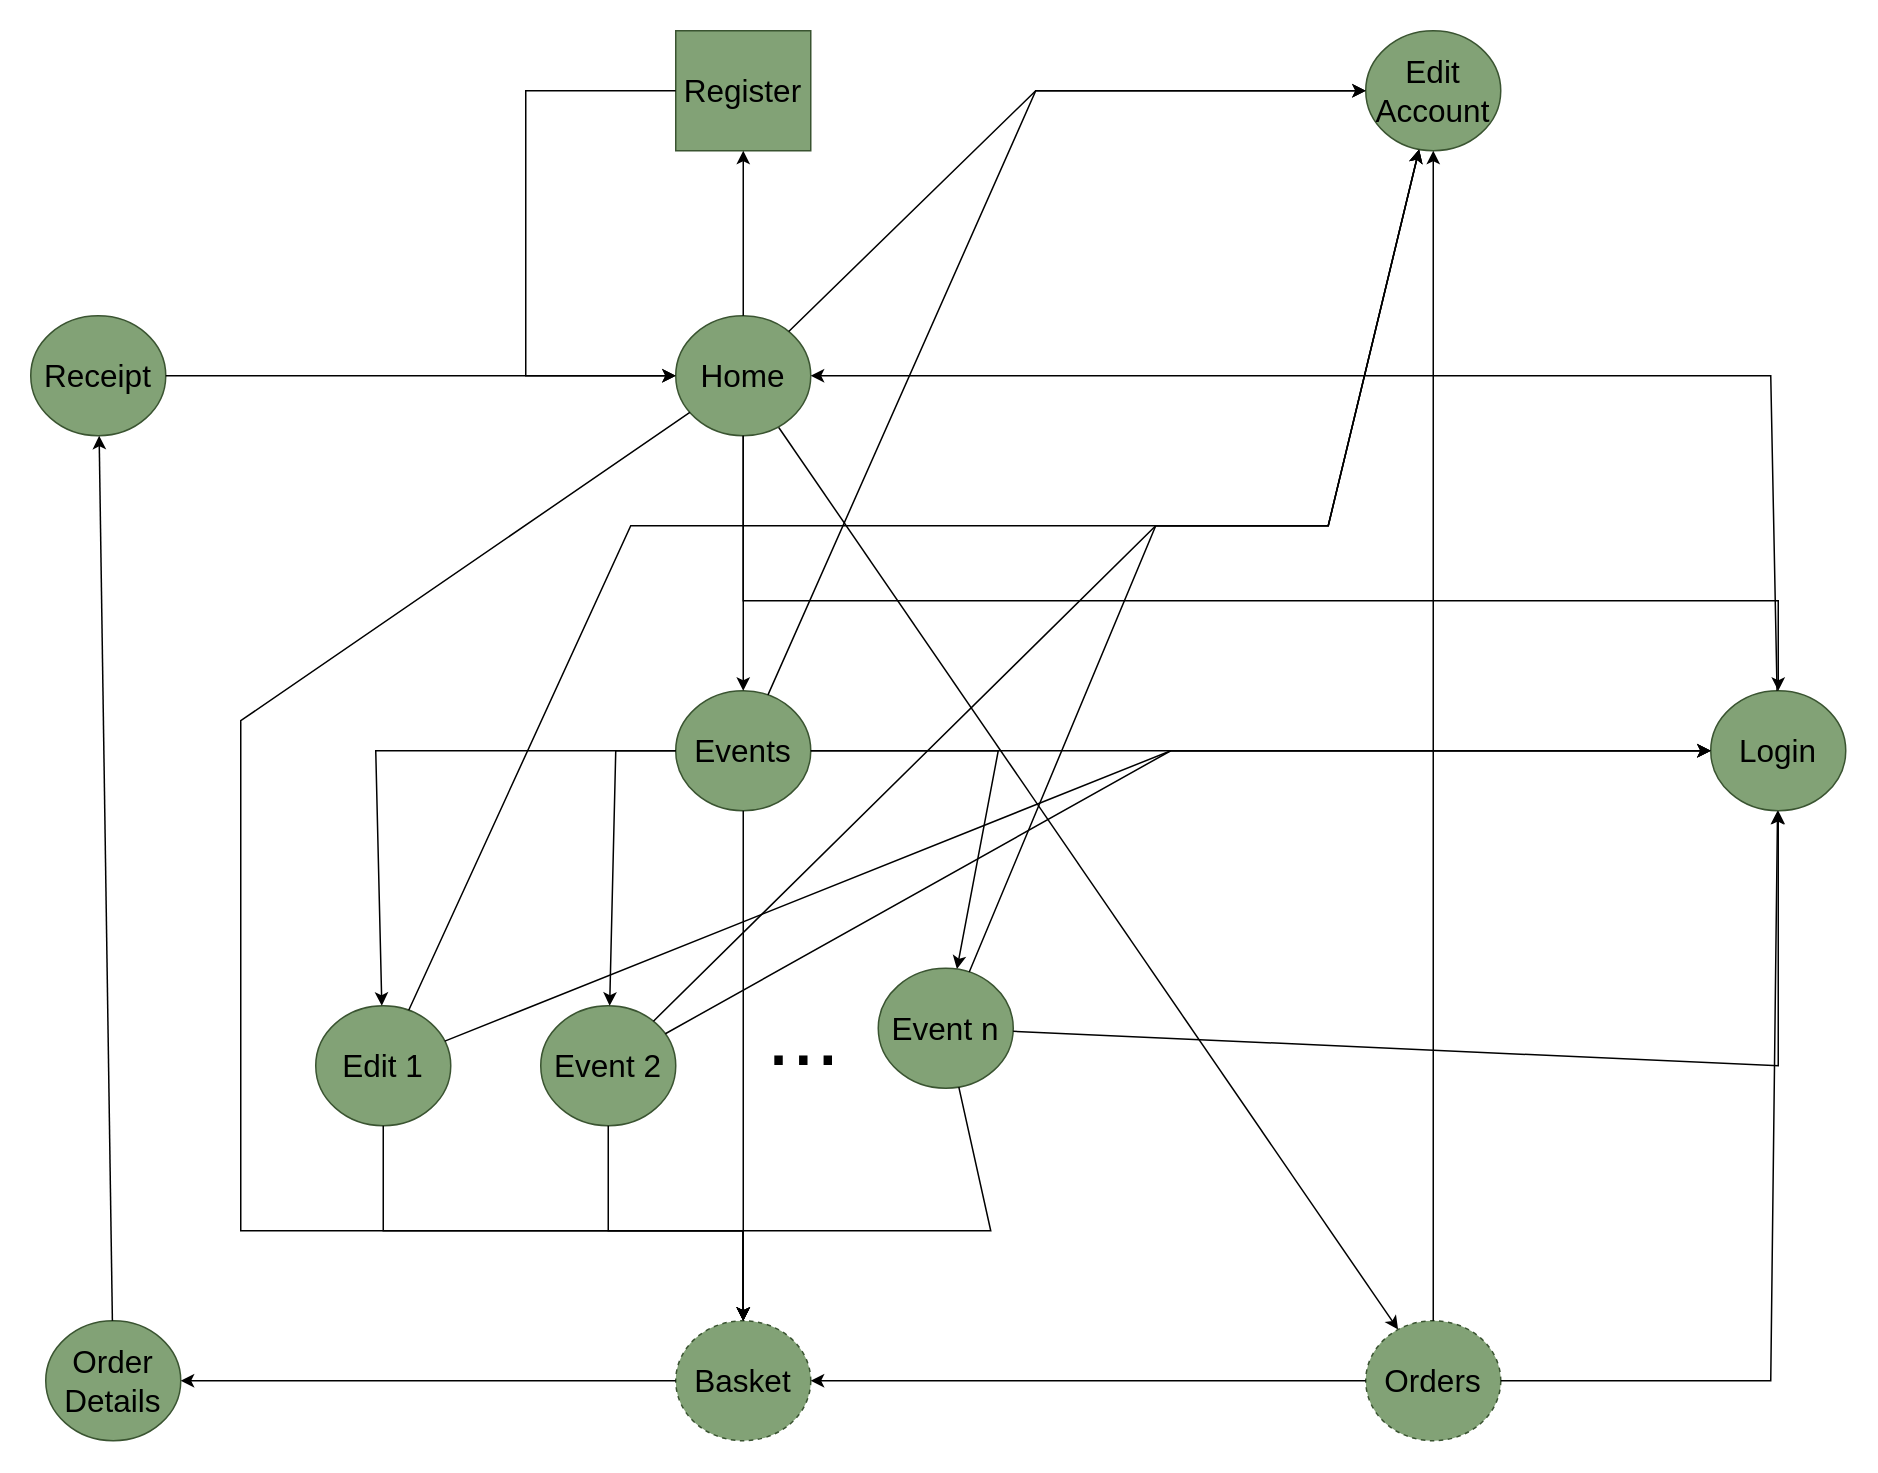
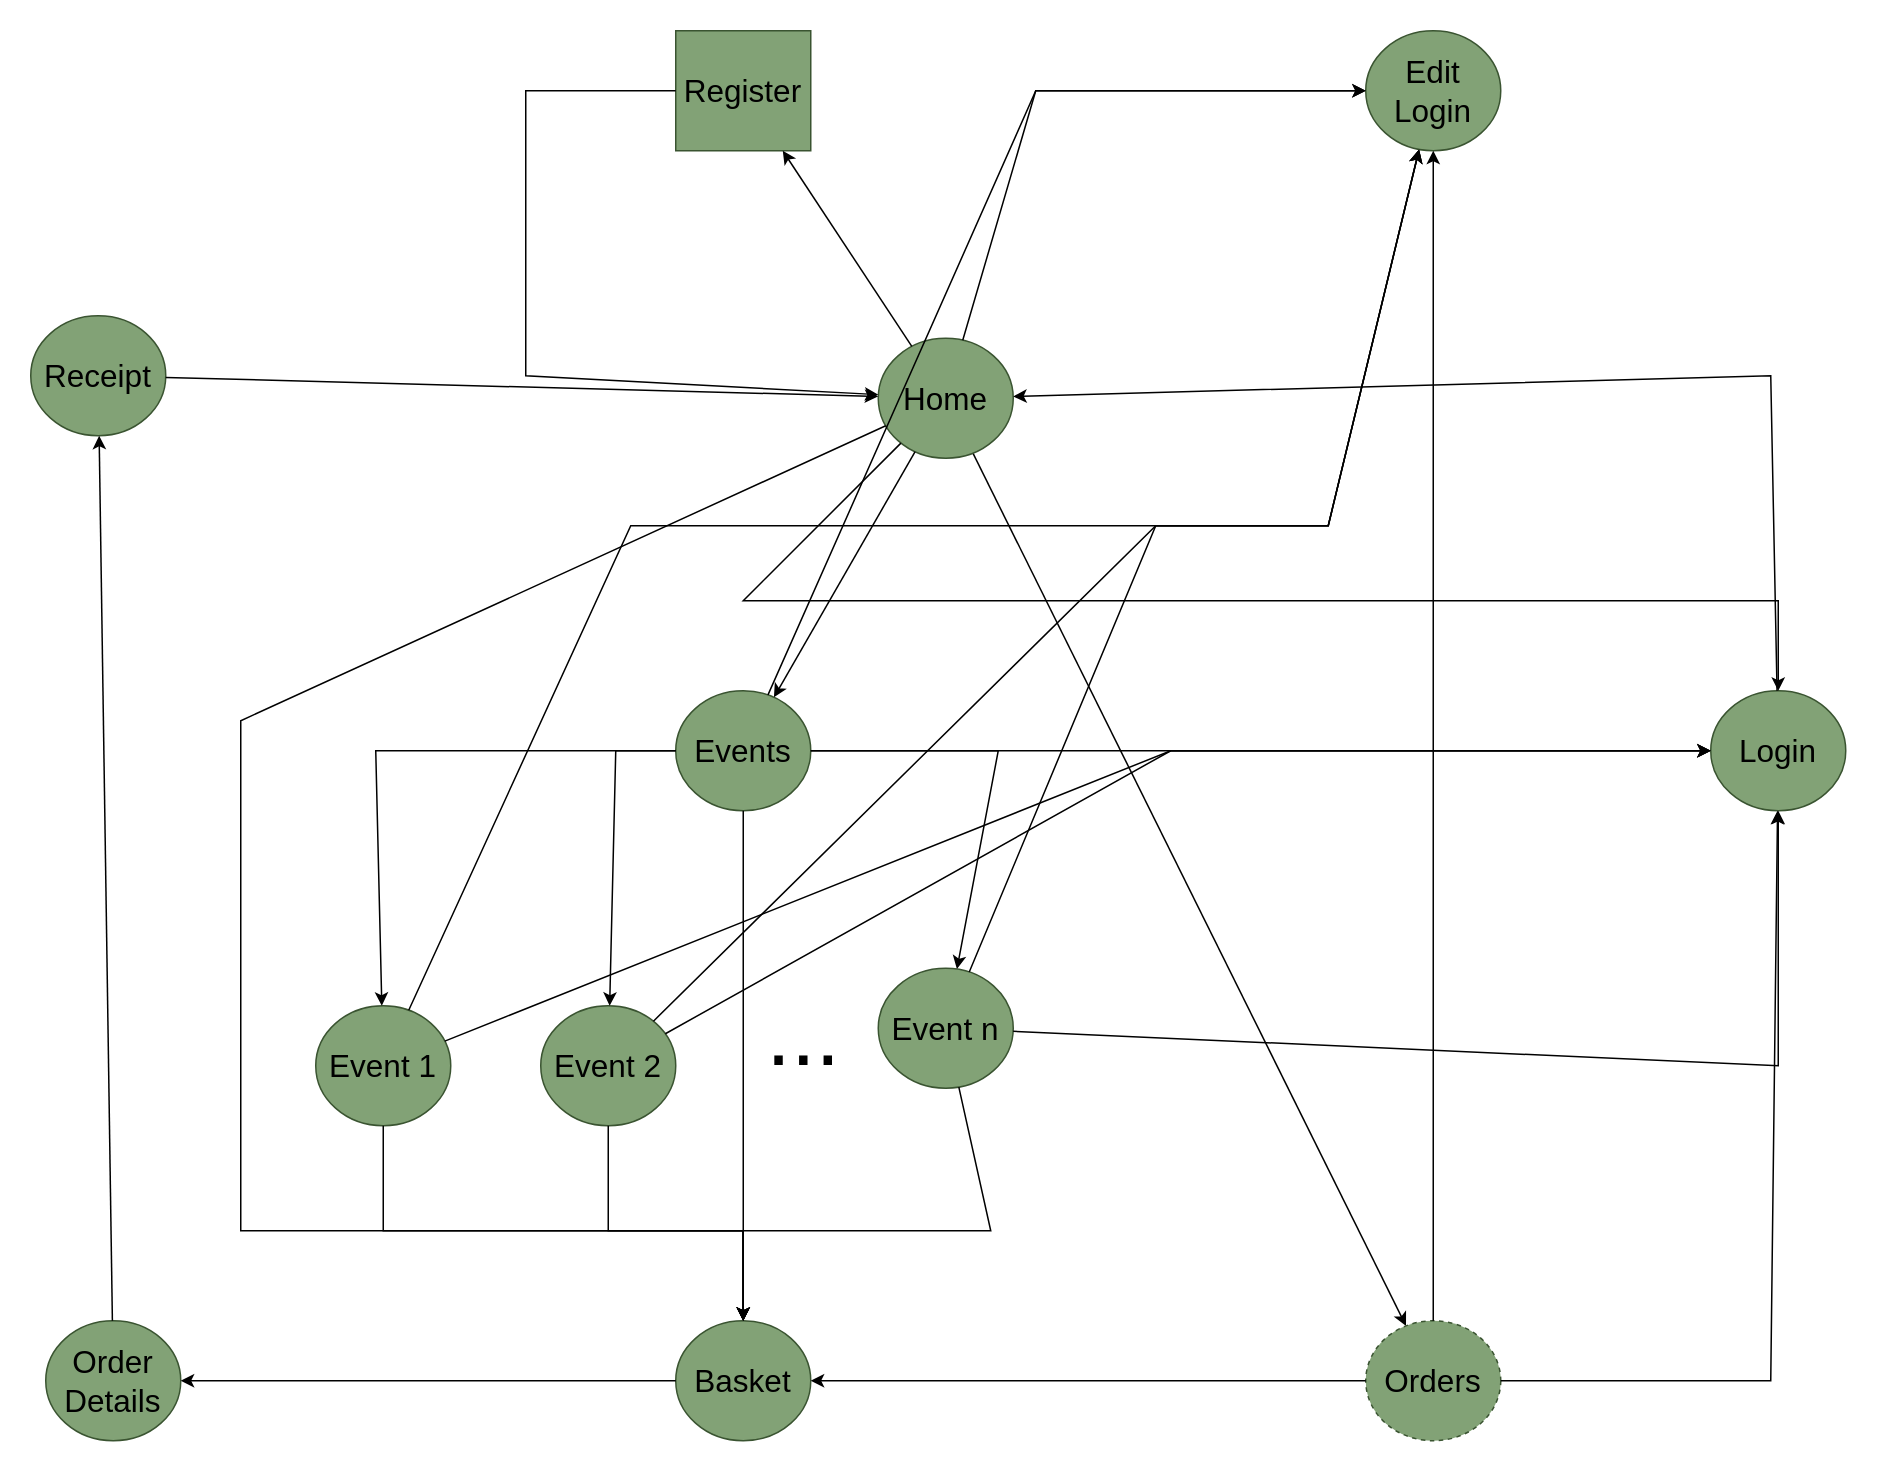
(1433, 91) -> (1433, 91)
(743, 376) -> (946, 398)
(383, 1066) -> (383, 1066)
(743, 1381) -> (743, 1381)
